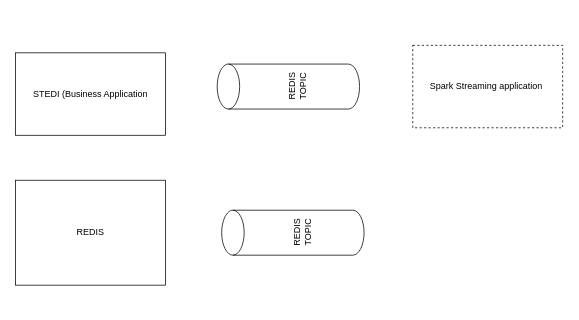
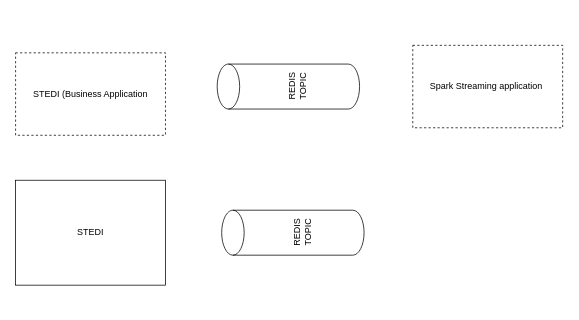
(90, 94) -> (90, 94)
(90, 233) -> (90, 233)
